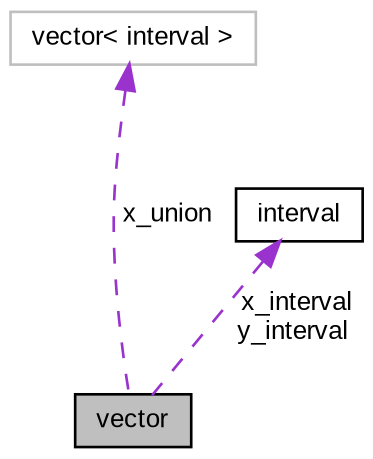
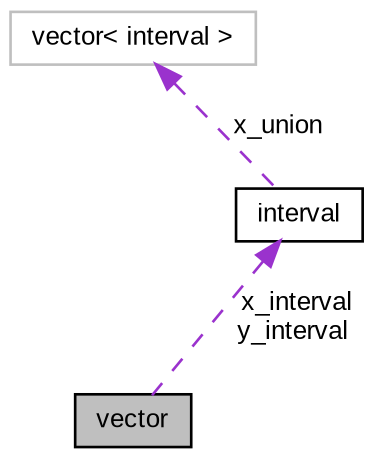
(114, 243) -> (226, 136)
